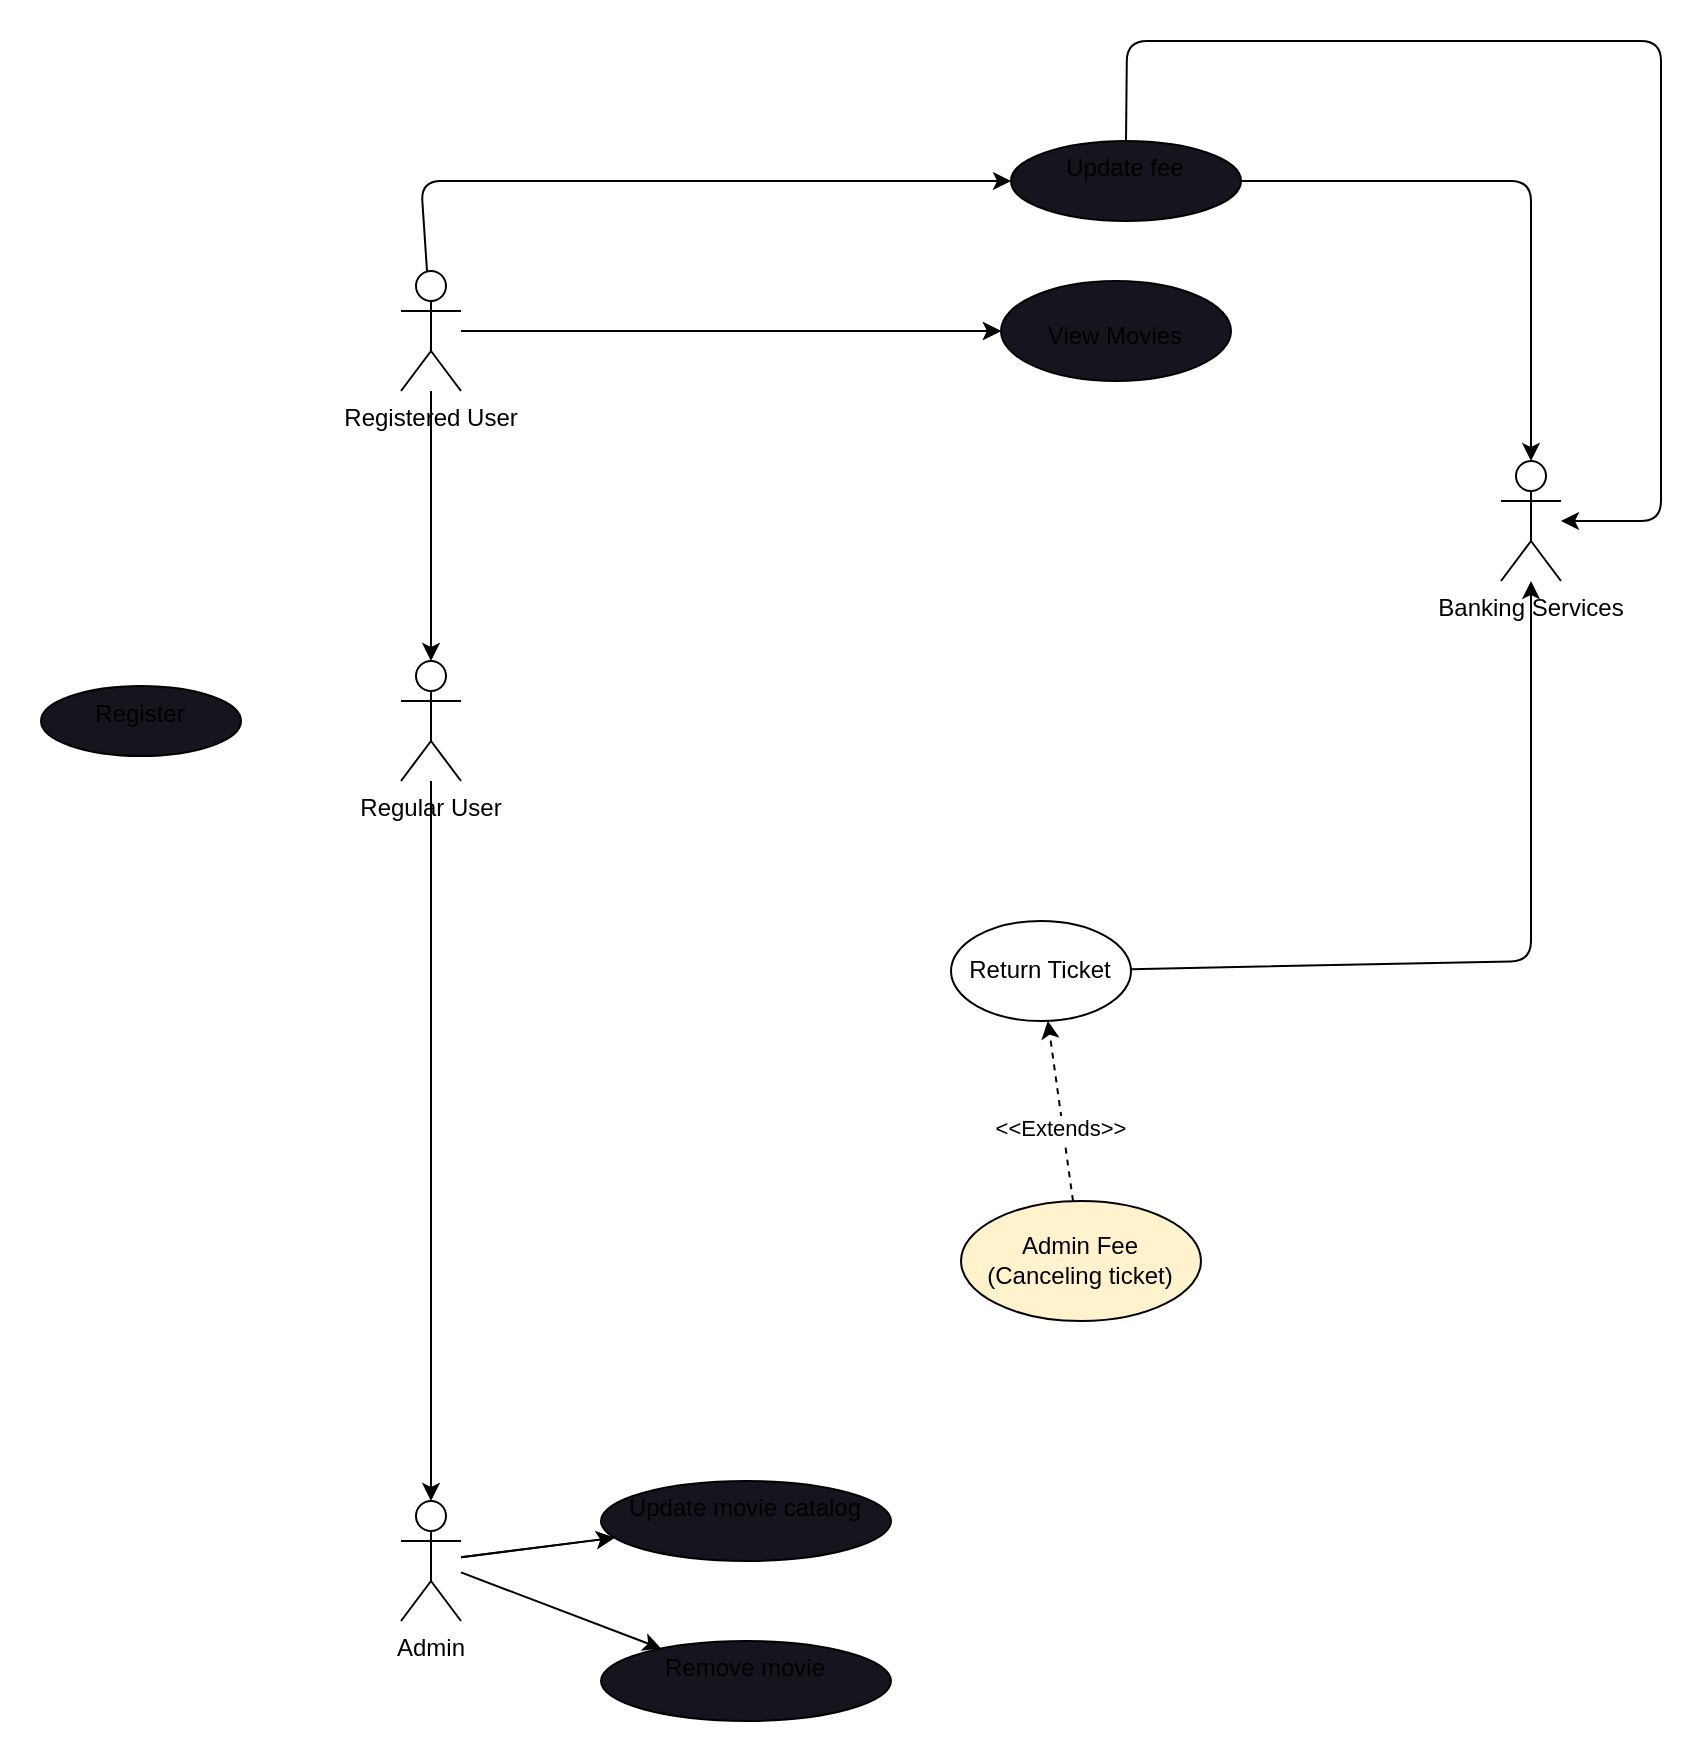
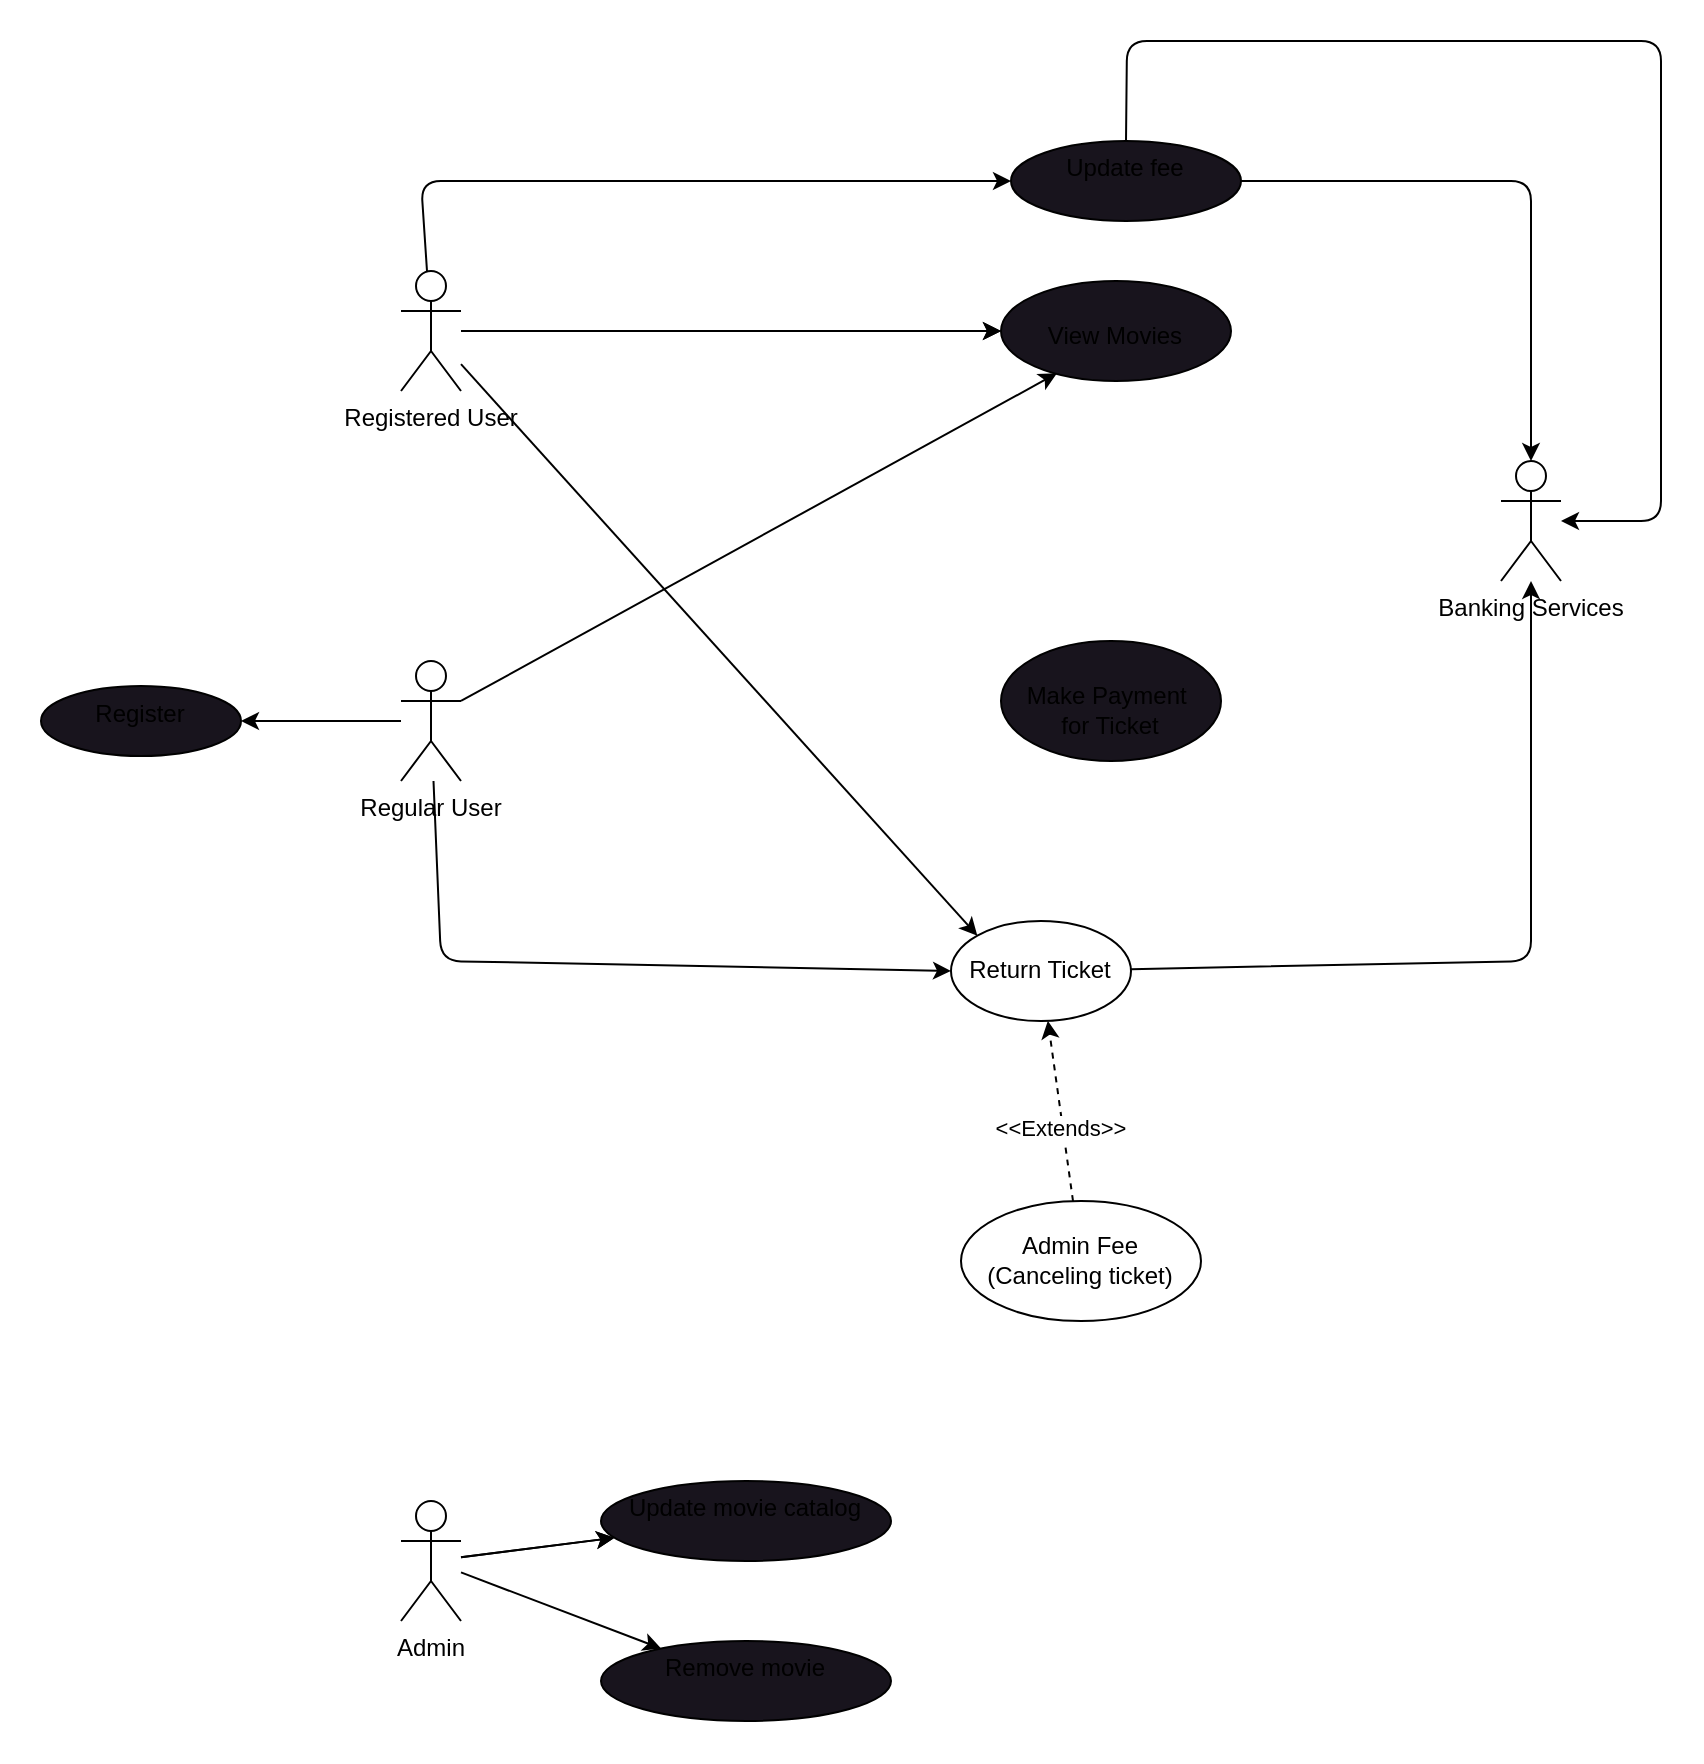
(431, 519) -> (818, 759)
none -> (754, 540)
none -> (1111, 701)
none -> (618, 964)
(431, 1140) -> (328, 721)
(1081, 1261) -> (1081, 1261)
